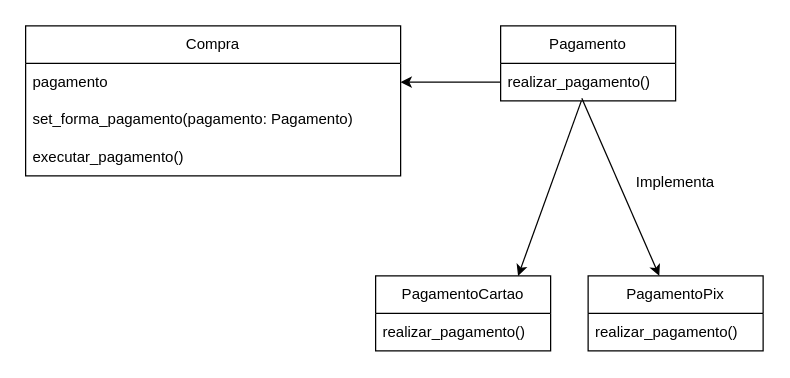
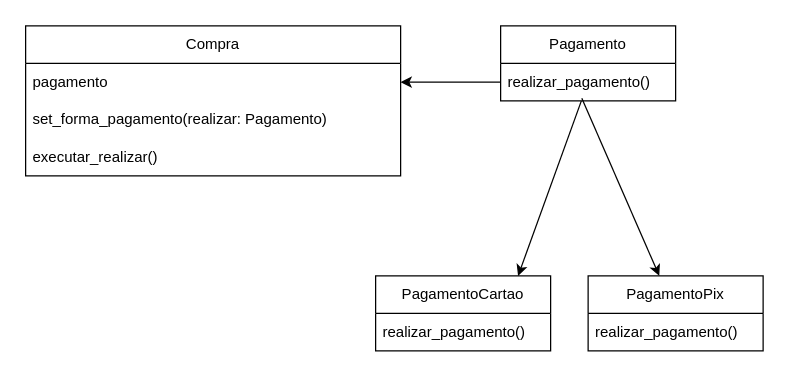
(201, 119) -> (193, 119)
(117, 157) -> (109, 157)
(676, 182) -> none
